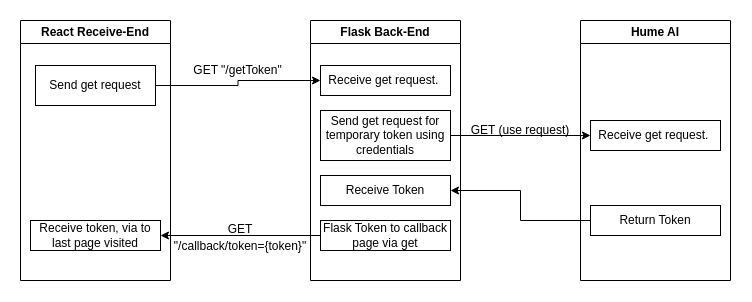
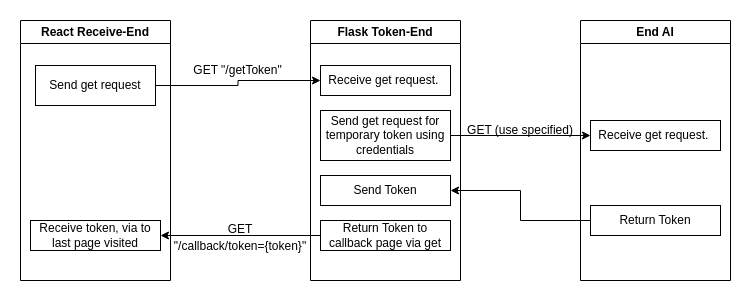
(386, 33) -> (386, 33)
(656, 33) -> (656, 33)
(521, 131) -> (521, 131)
(386, 191) -> (386, 191)
(386, 236) -> (386, 236)
